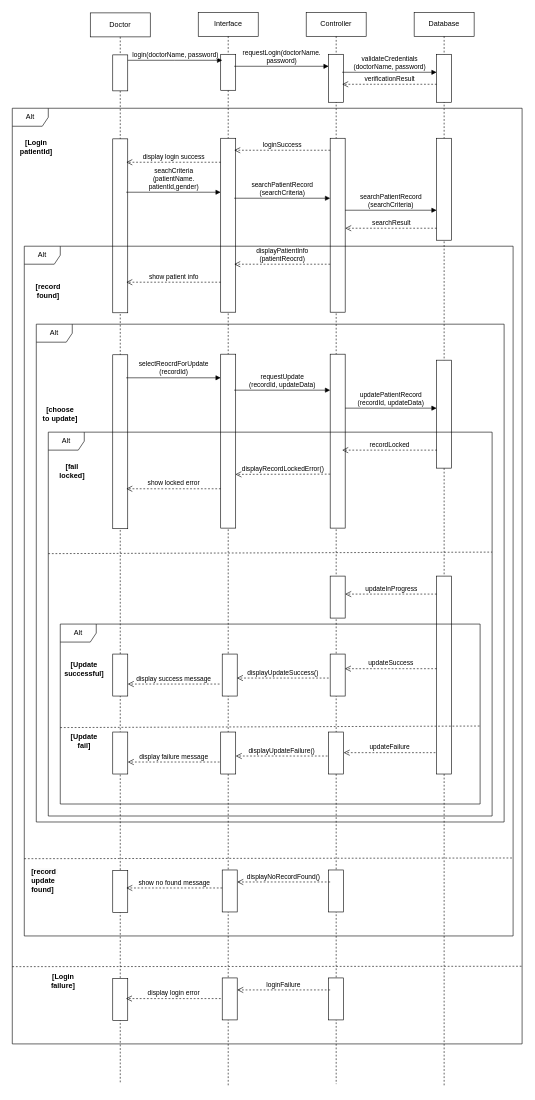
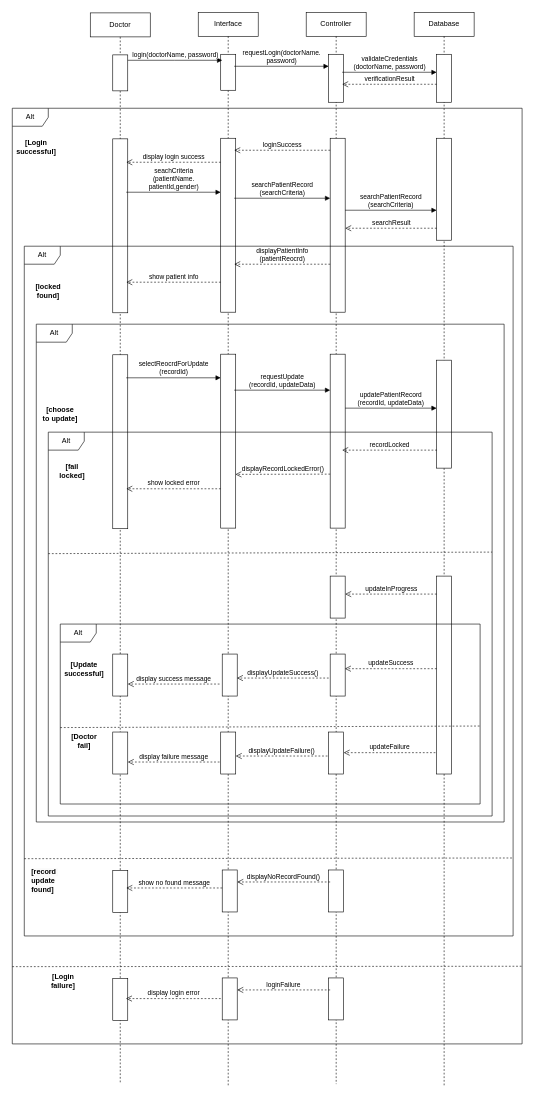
(36, 147) -> (36, 147)
(48, 291) -> (48, 291)
(84, 741) -> (84, 741)
